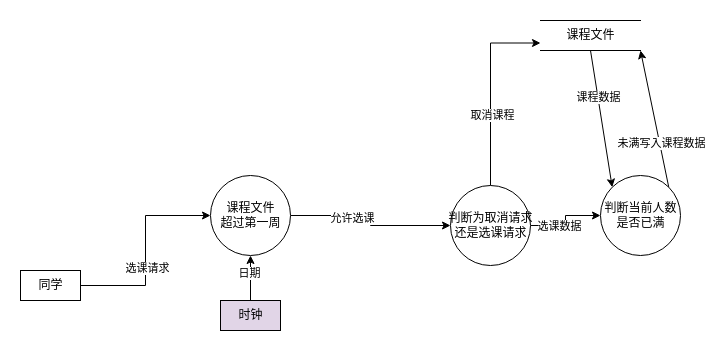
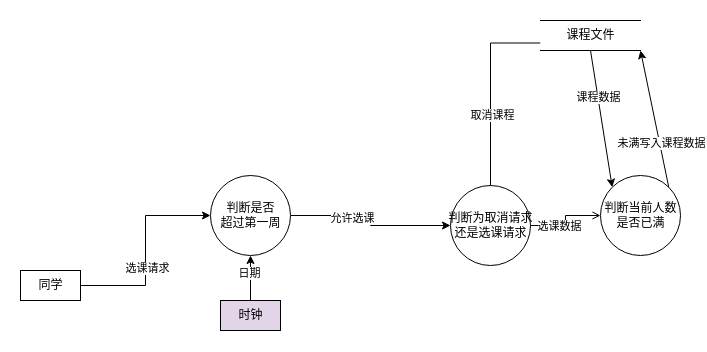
(532, 43) -> (534, 43)
(251, 216) -> (251, 216)
(592, 216) -> (593, 216)
